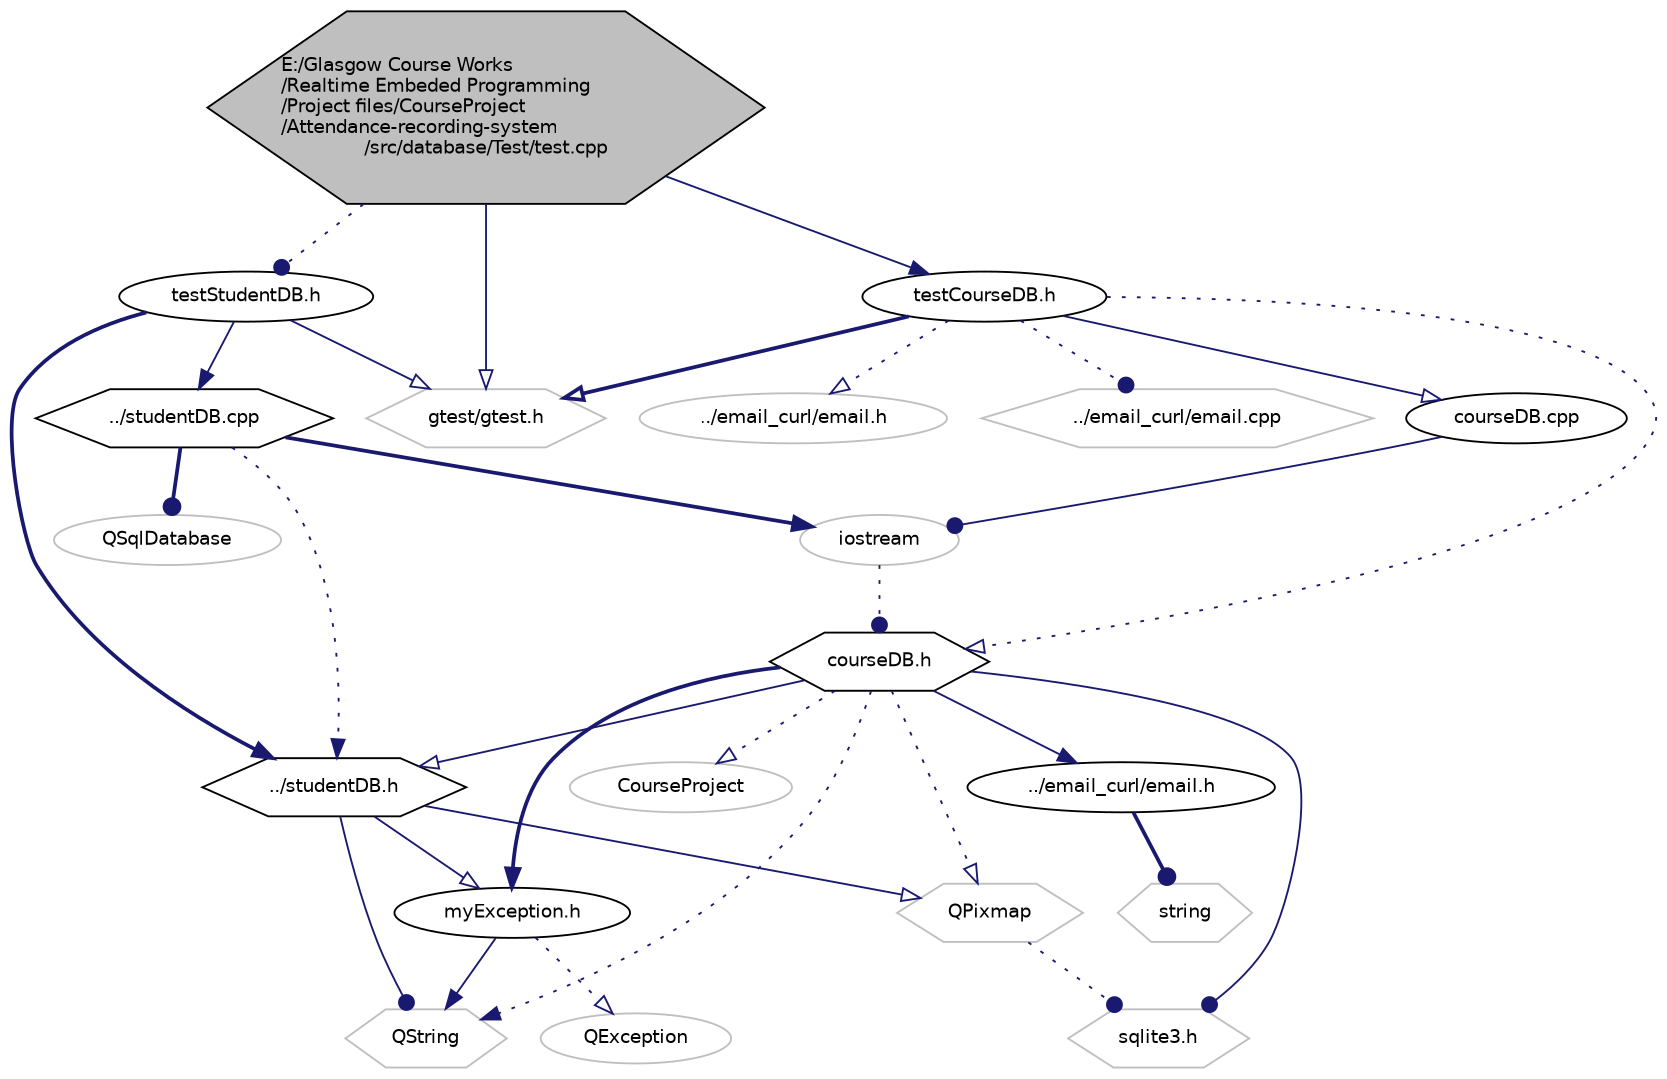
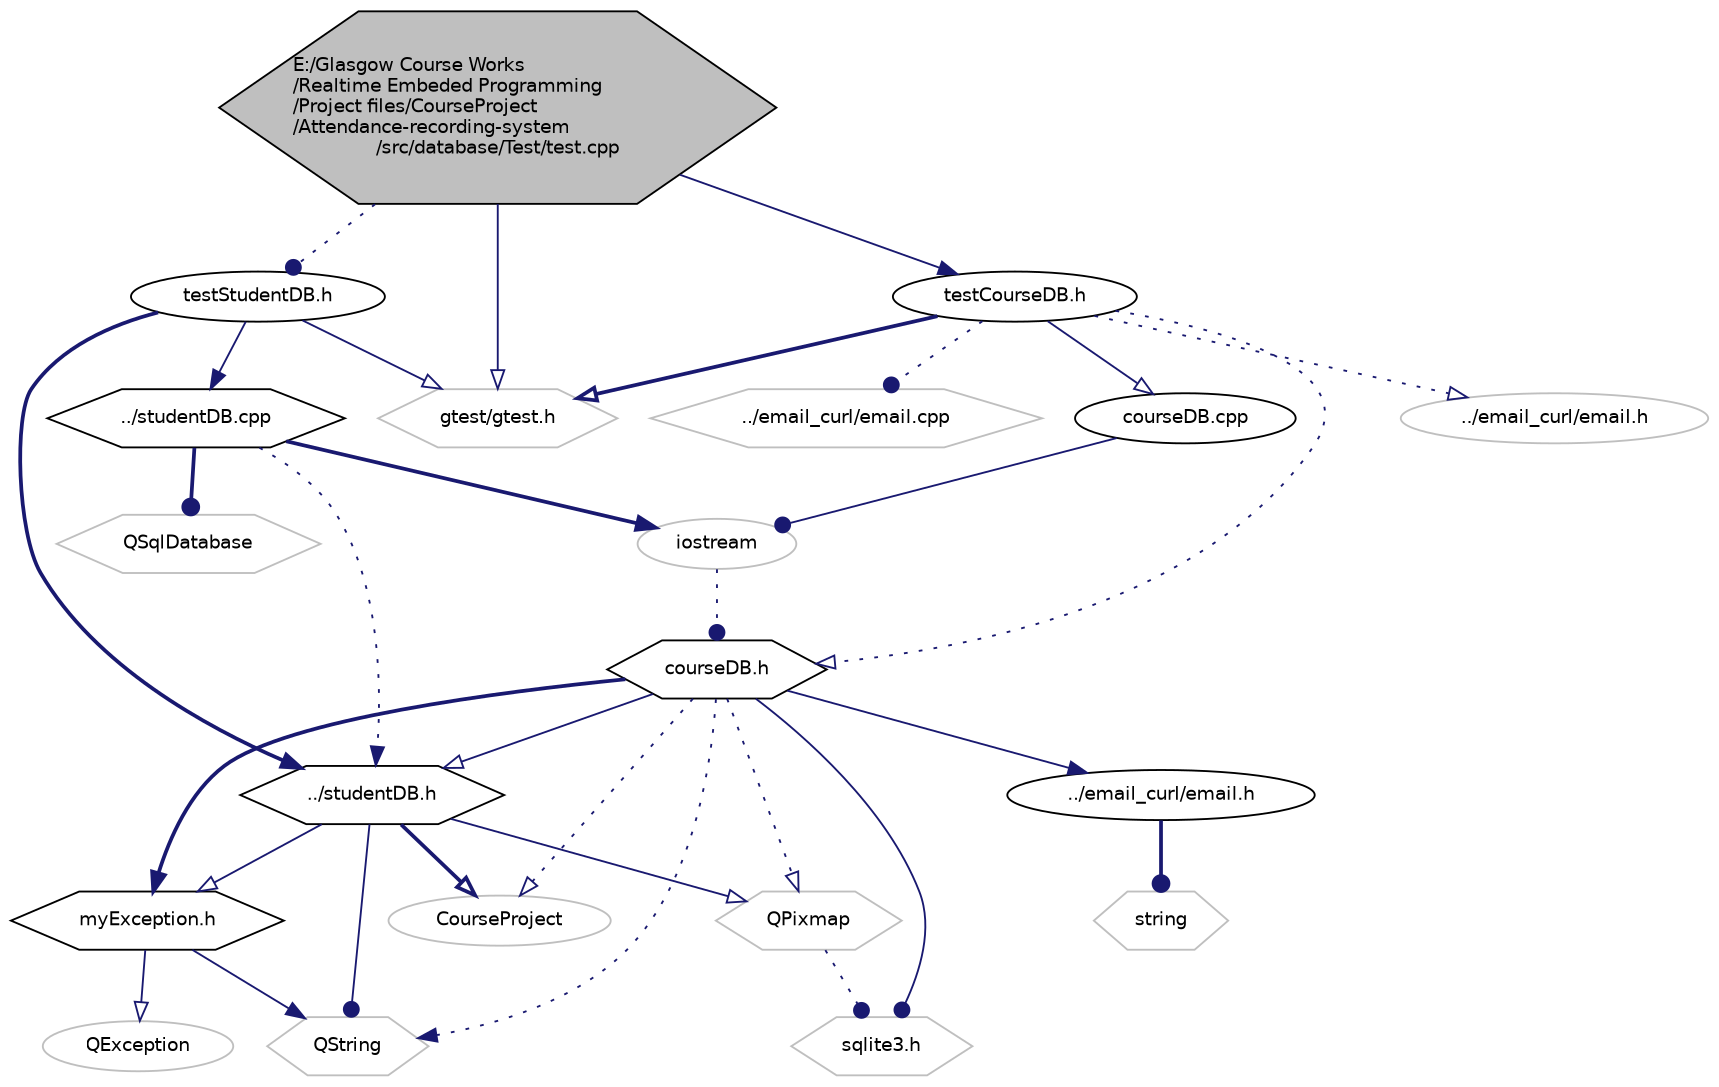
(168, 540) -> (189, 544)
none -> (431, 853)
(512, 913) -> (147, 921)
(567, 969) -> (143, 976)
